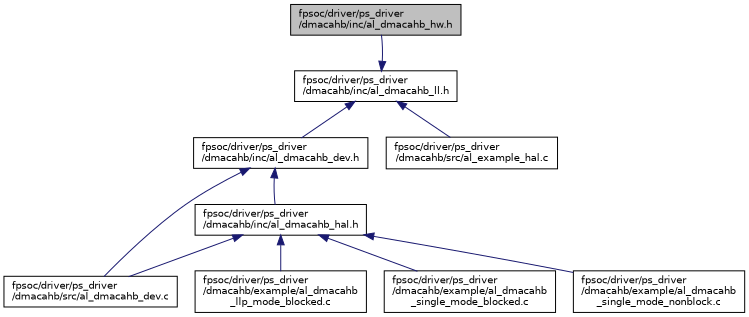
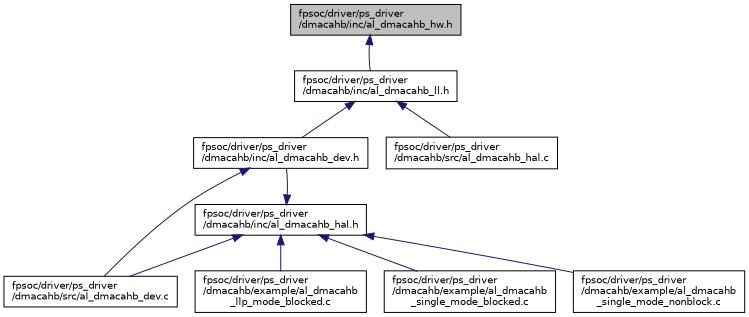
(382, 48) -> (369, 58)
(472, 153) -> (472, 153)
(274, 191) -> (287, 181)
